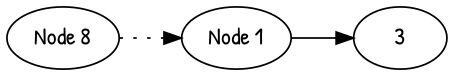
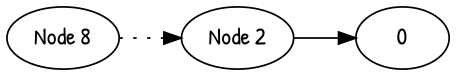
(236, 38) -> (238, 38)
(400, 38) -> (403, 38)
